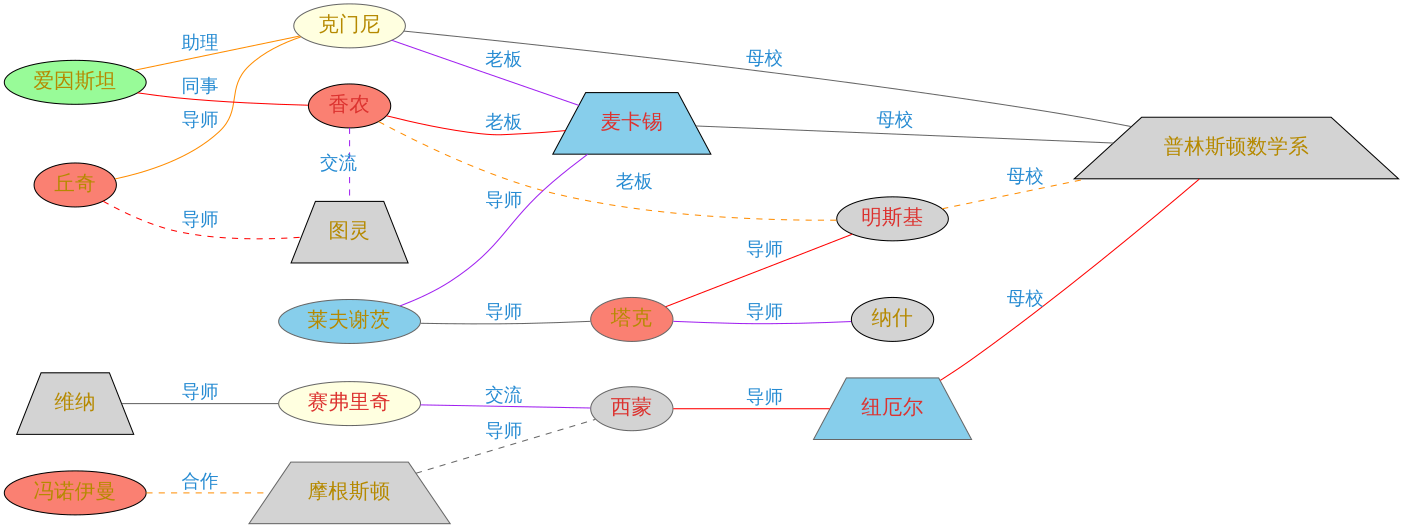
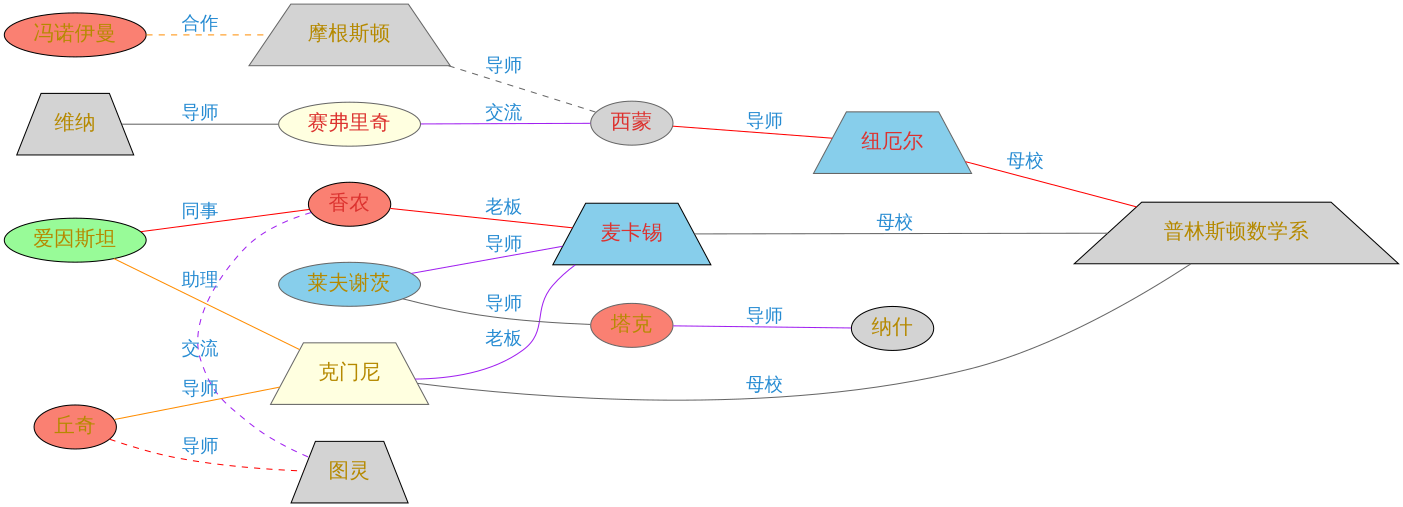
(350, 26) -> (350, 374)
(893, 219) -> none
